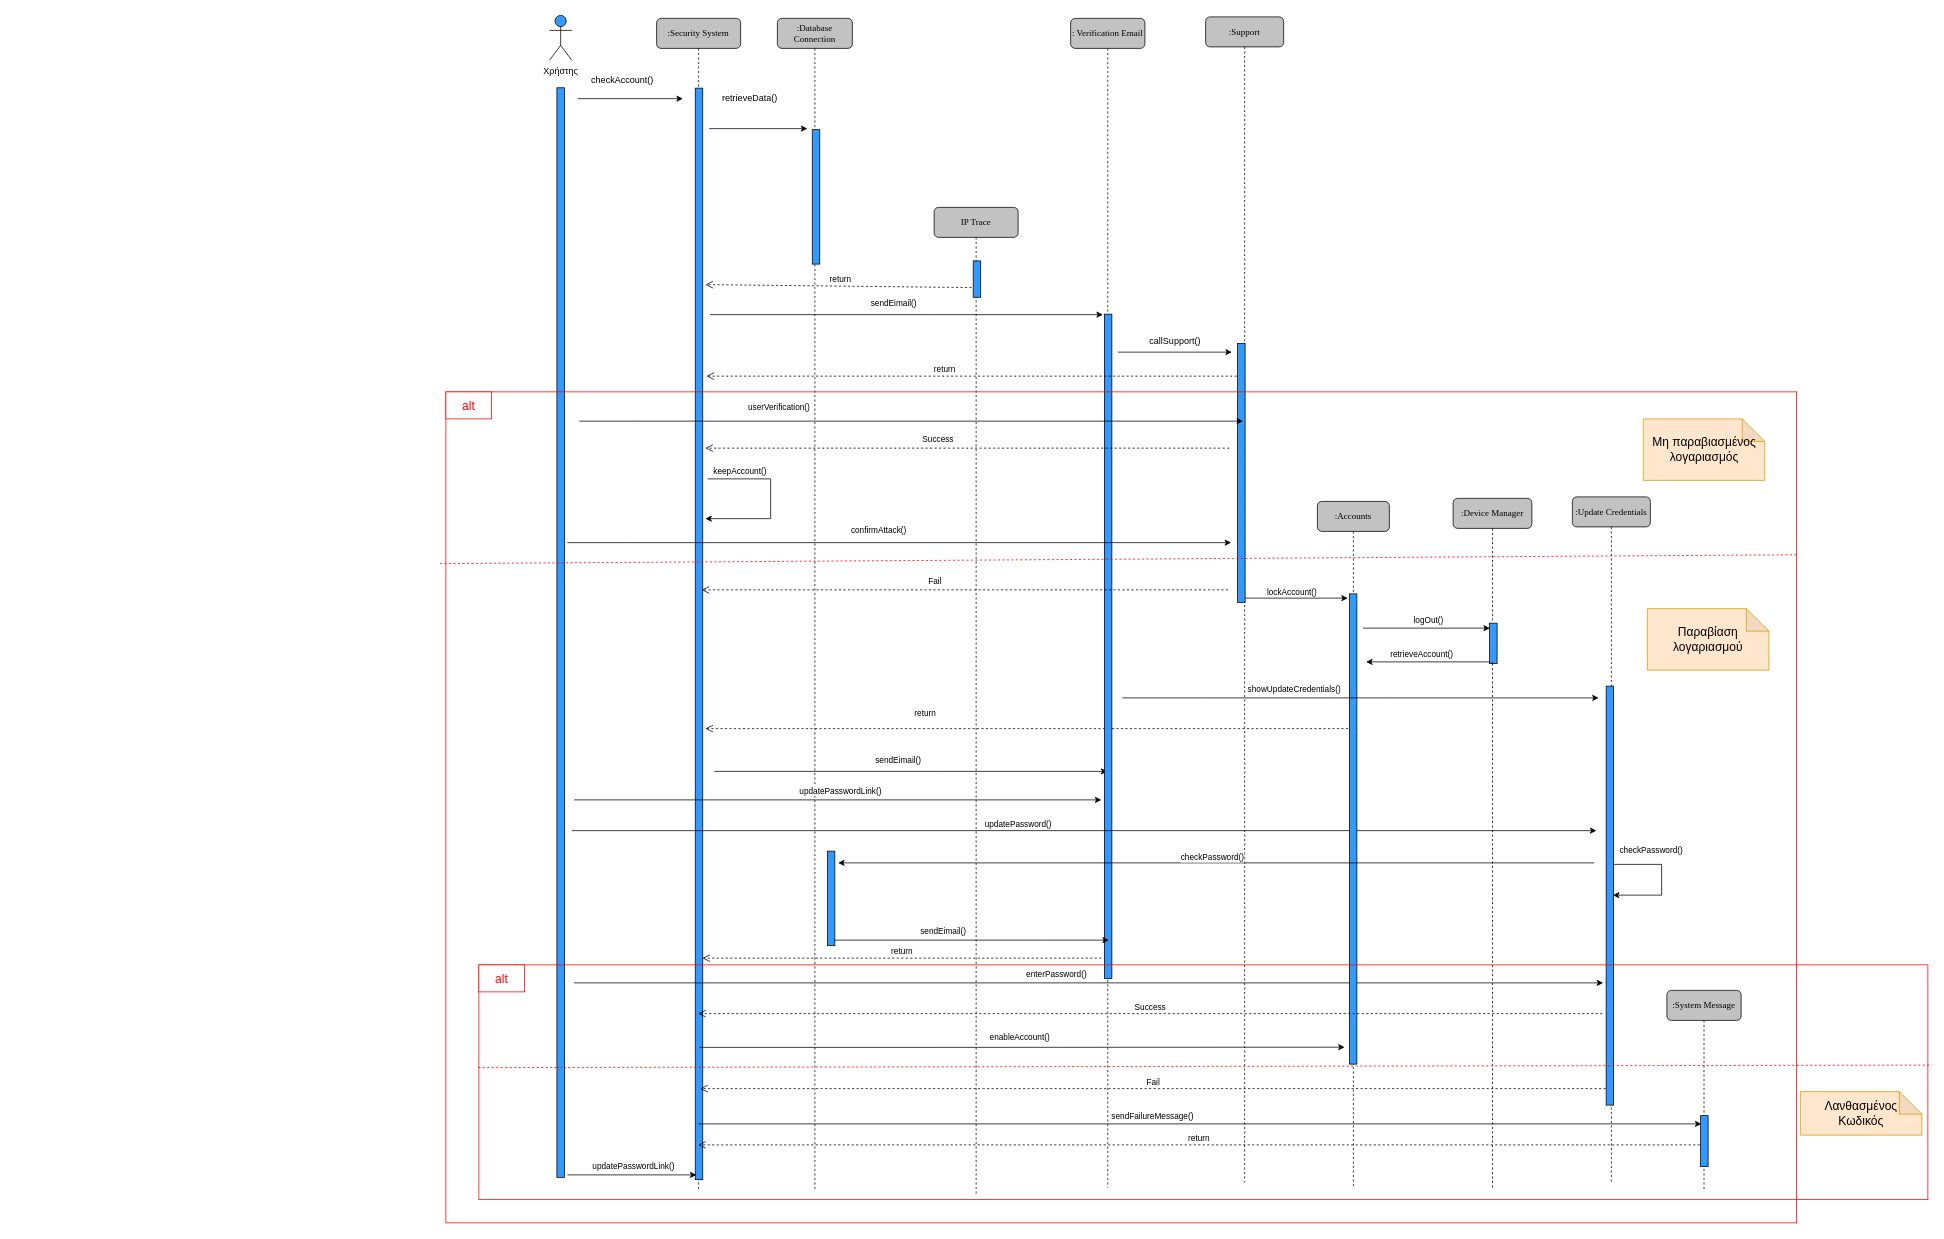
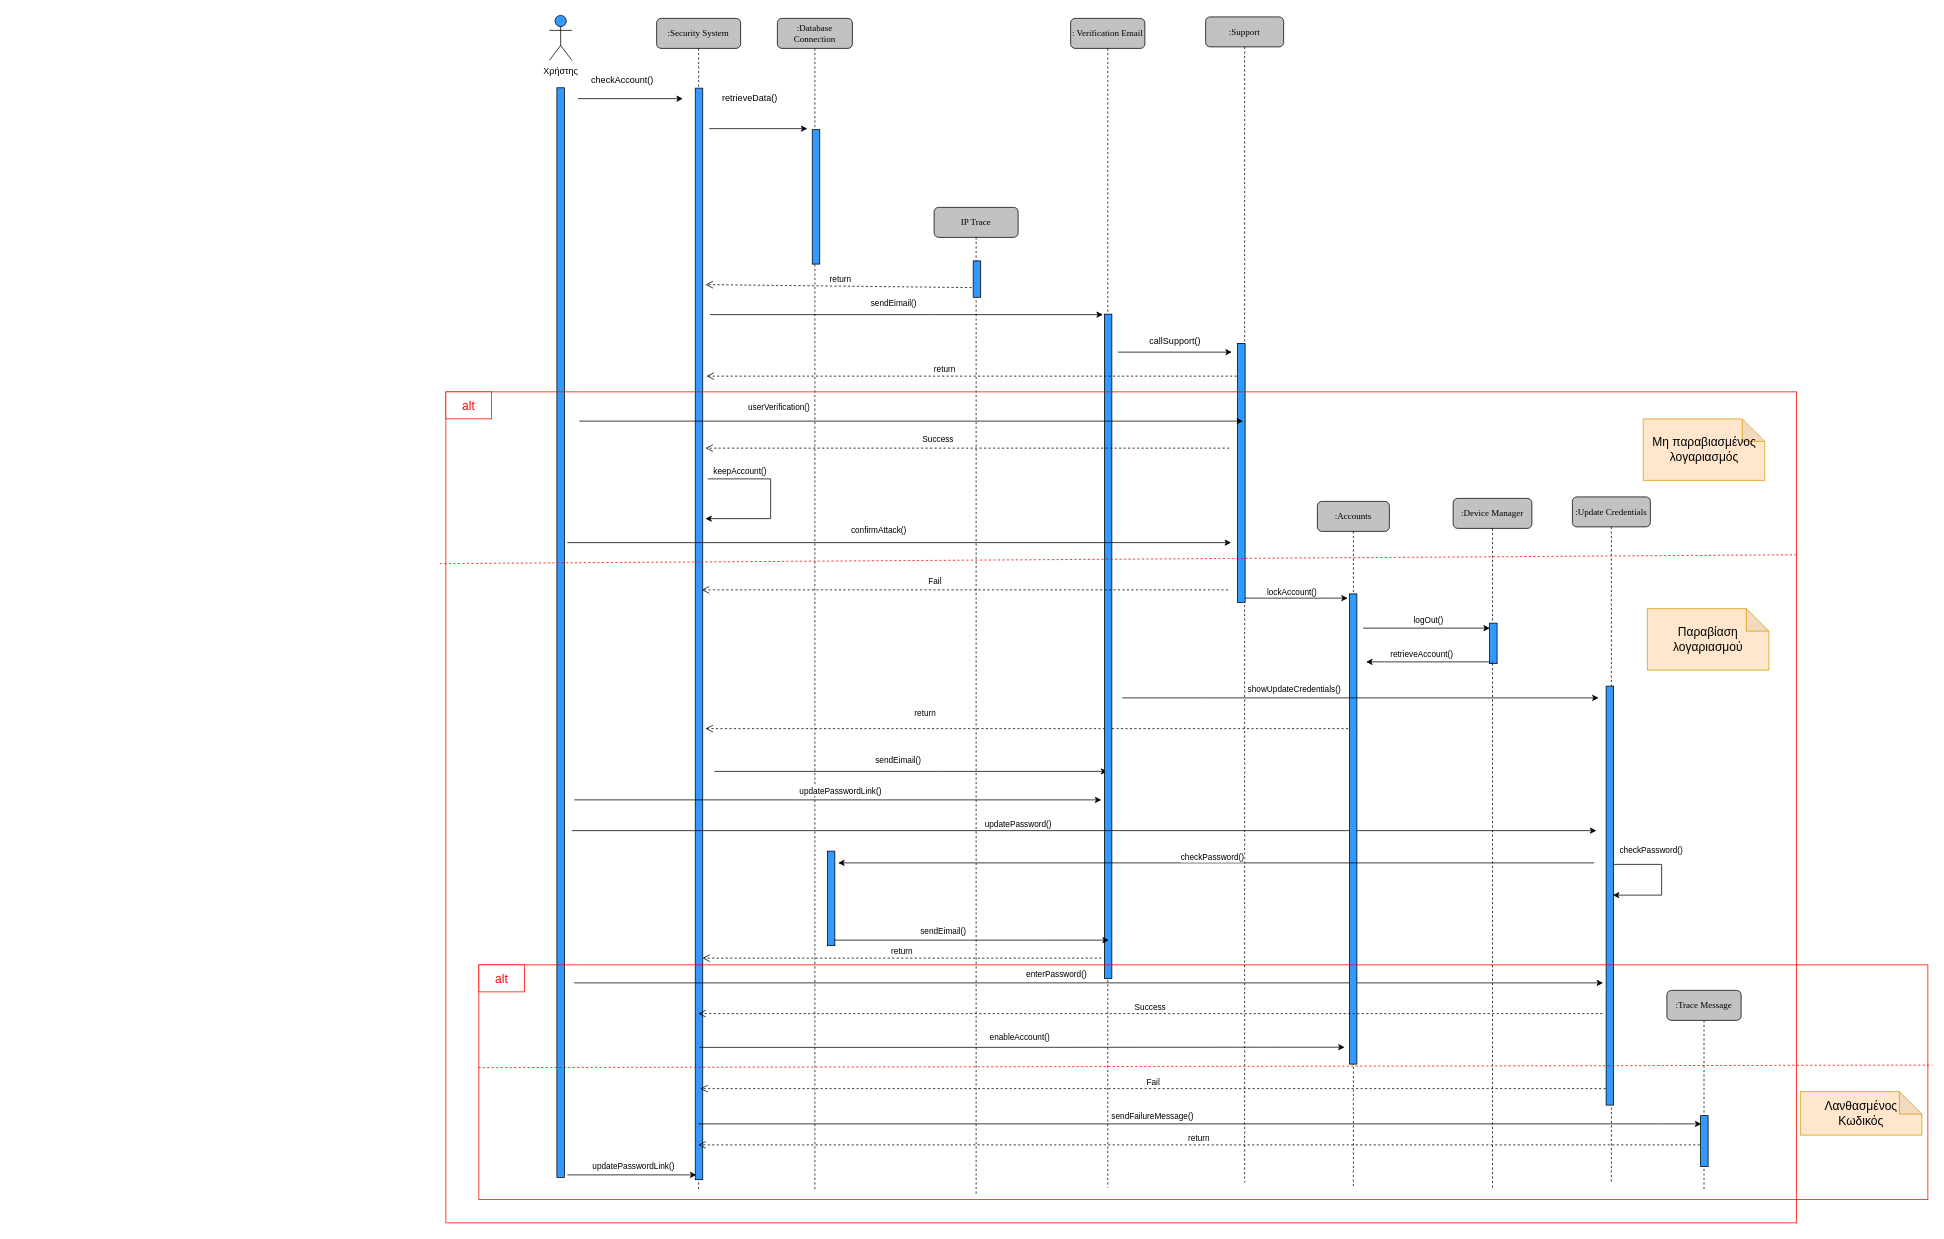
(1704, 1005) -> (1704, 1005)
